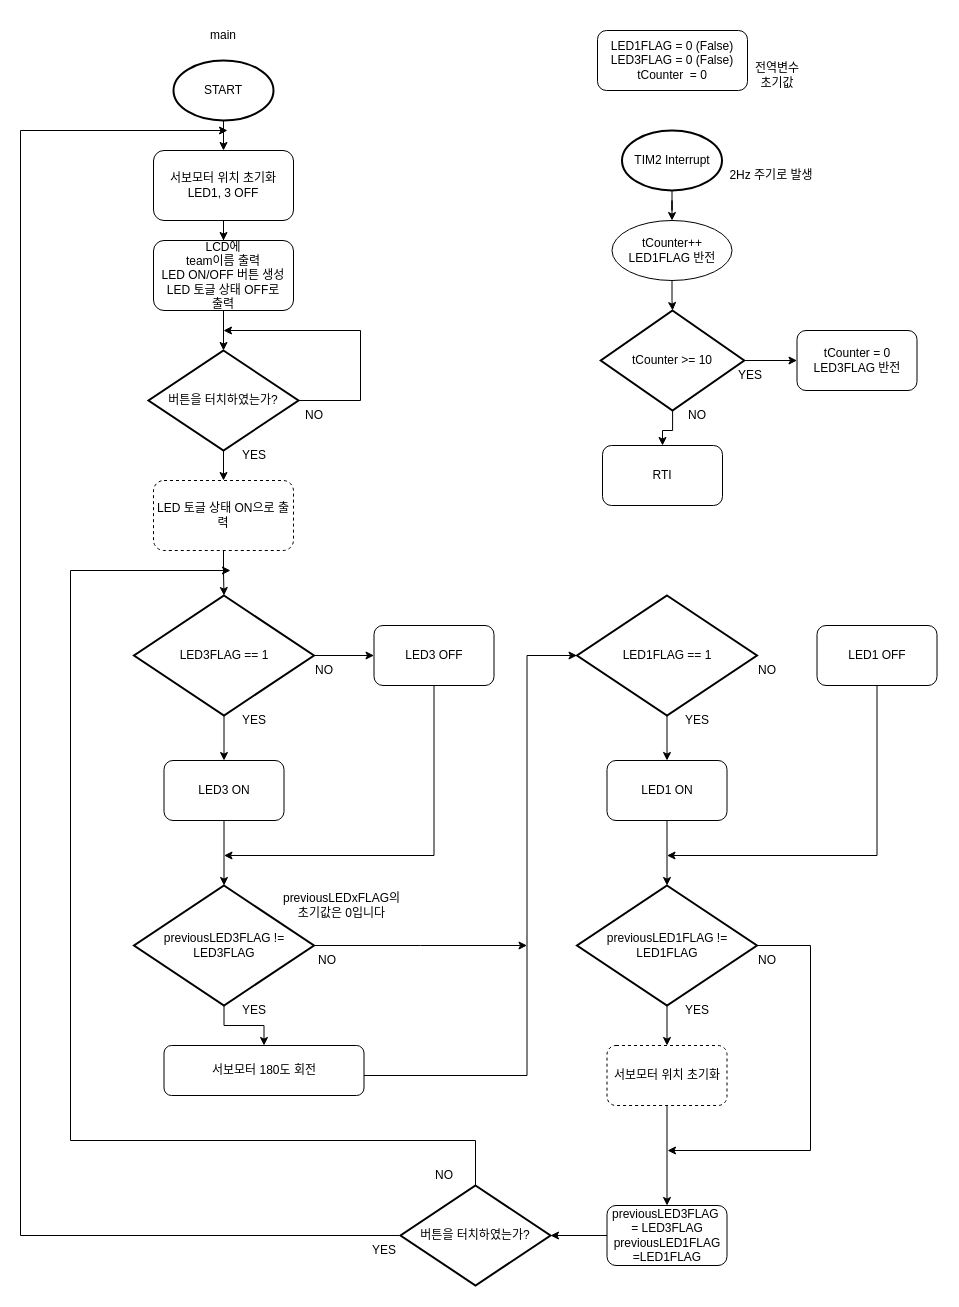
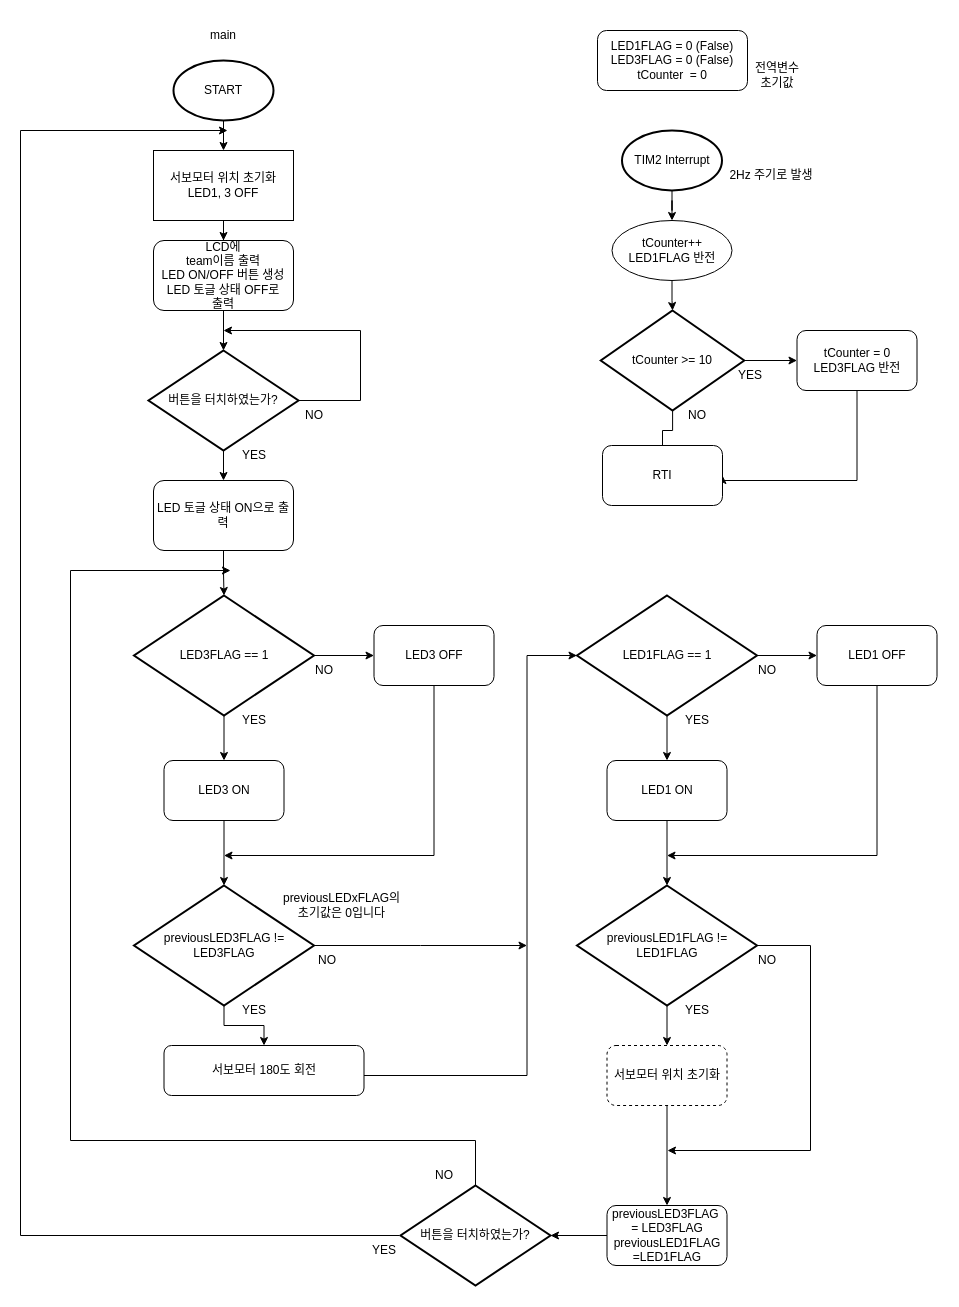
(224, 186) -> (224, 186)
(663, 437) -> (663, 440)
none -> (835, 481)
(224, 516) -> (224, 516)
none -> (783, 656)
